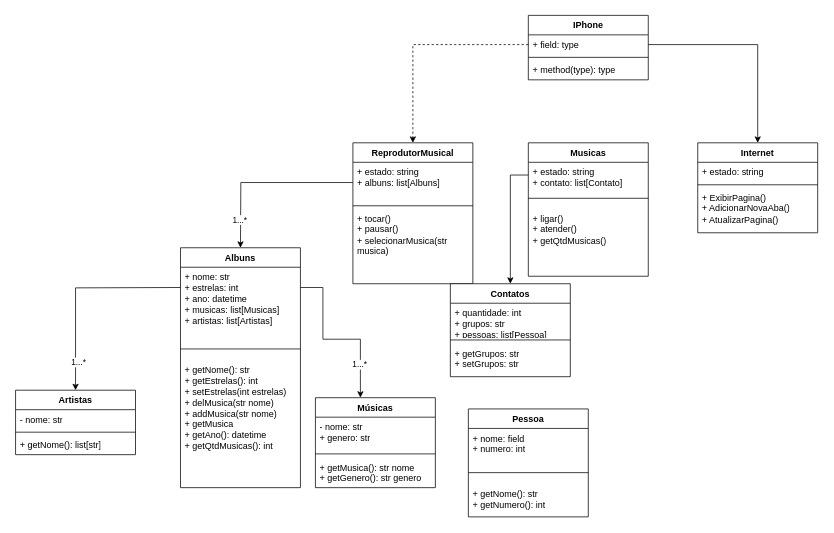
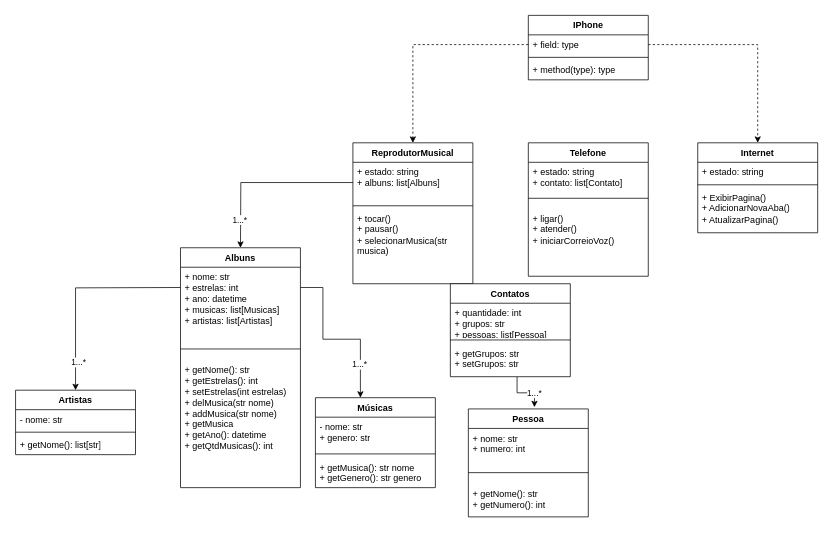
(751, 45) -> (751, 45)
(588, 154) -> (588, 154)
(510, 226) -> none
(573, 230) -> (580, 230)
none -> (528, 393)
(501, 445) -> (501, 445)
